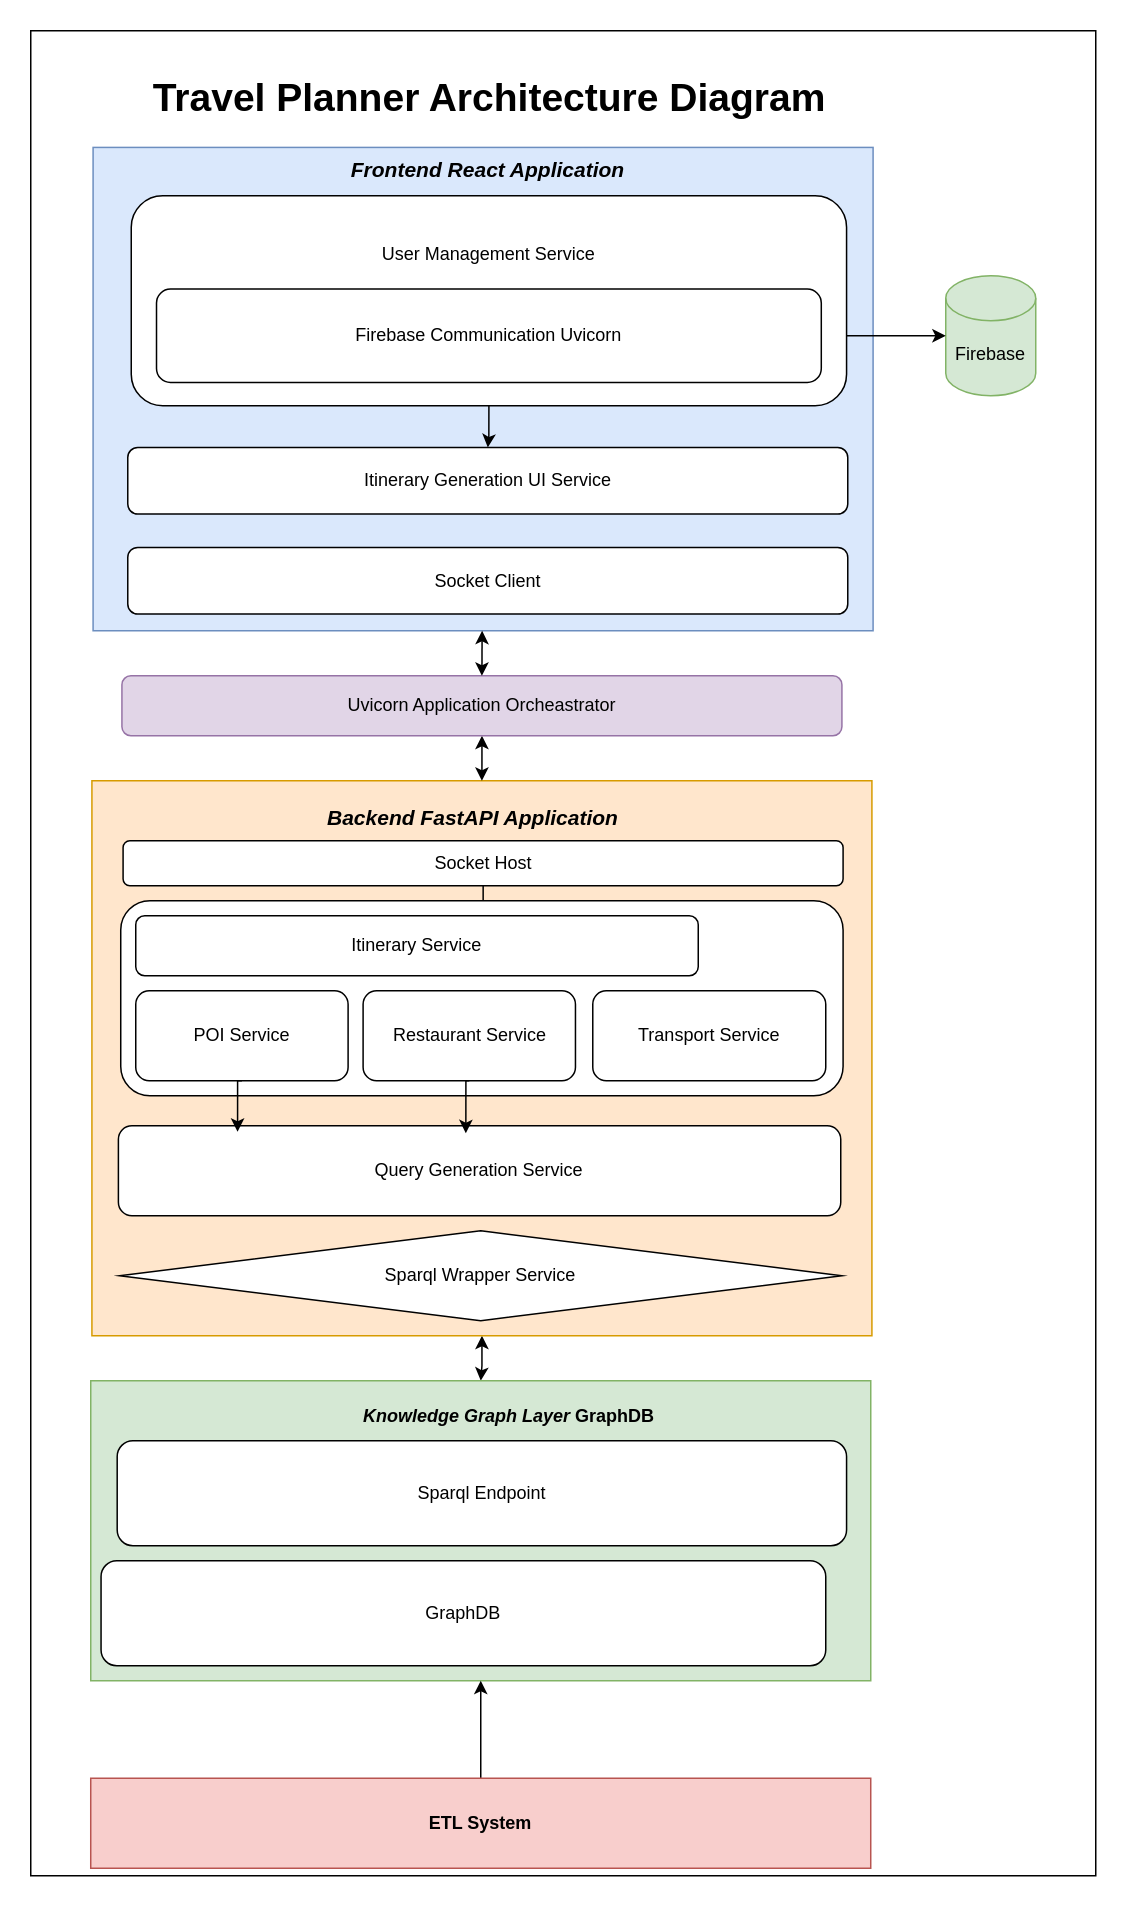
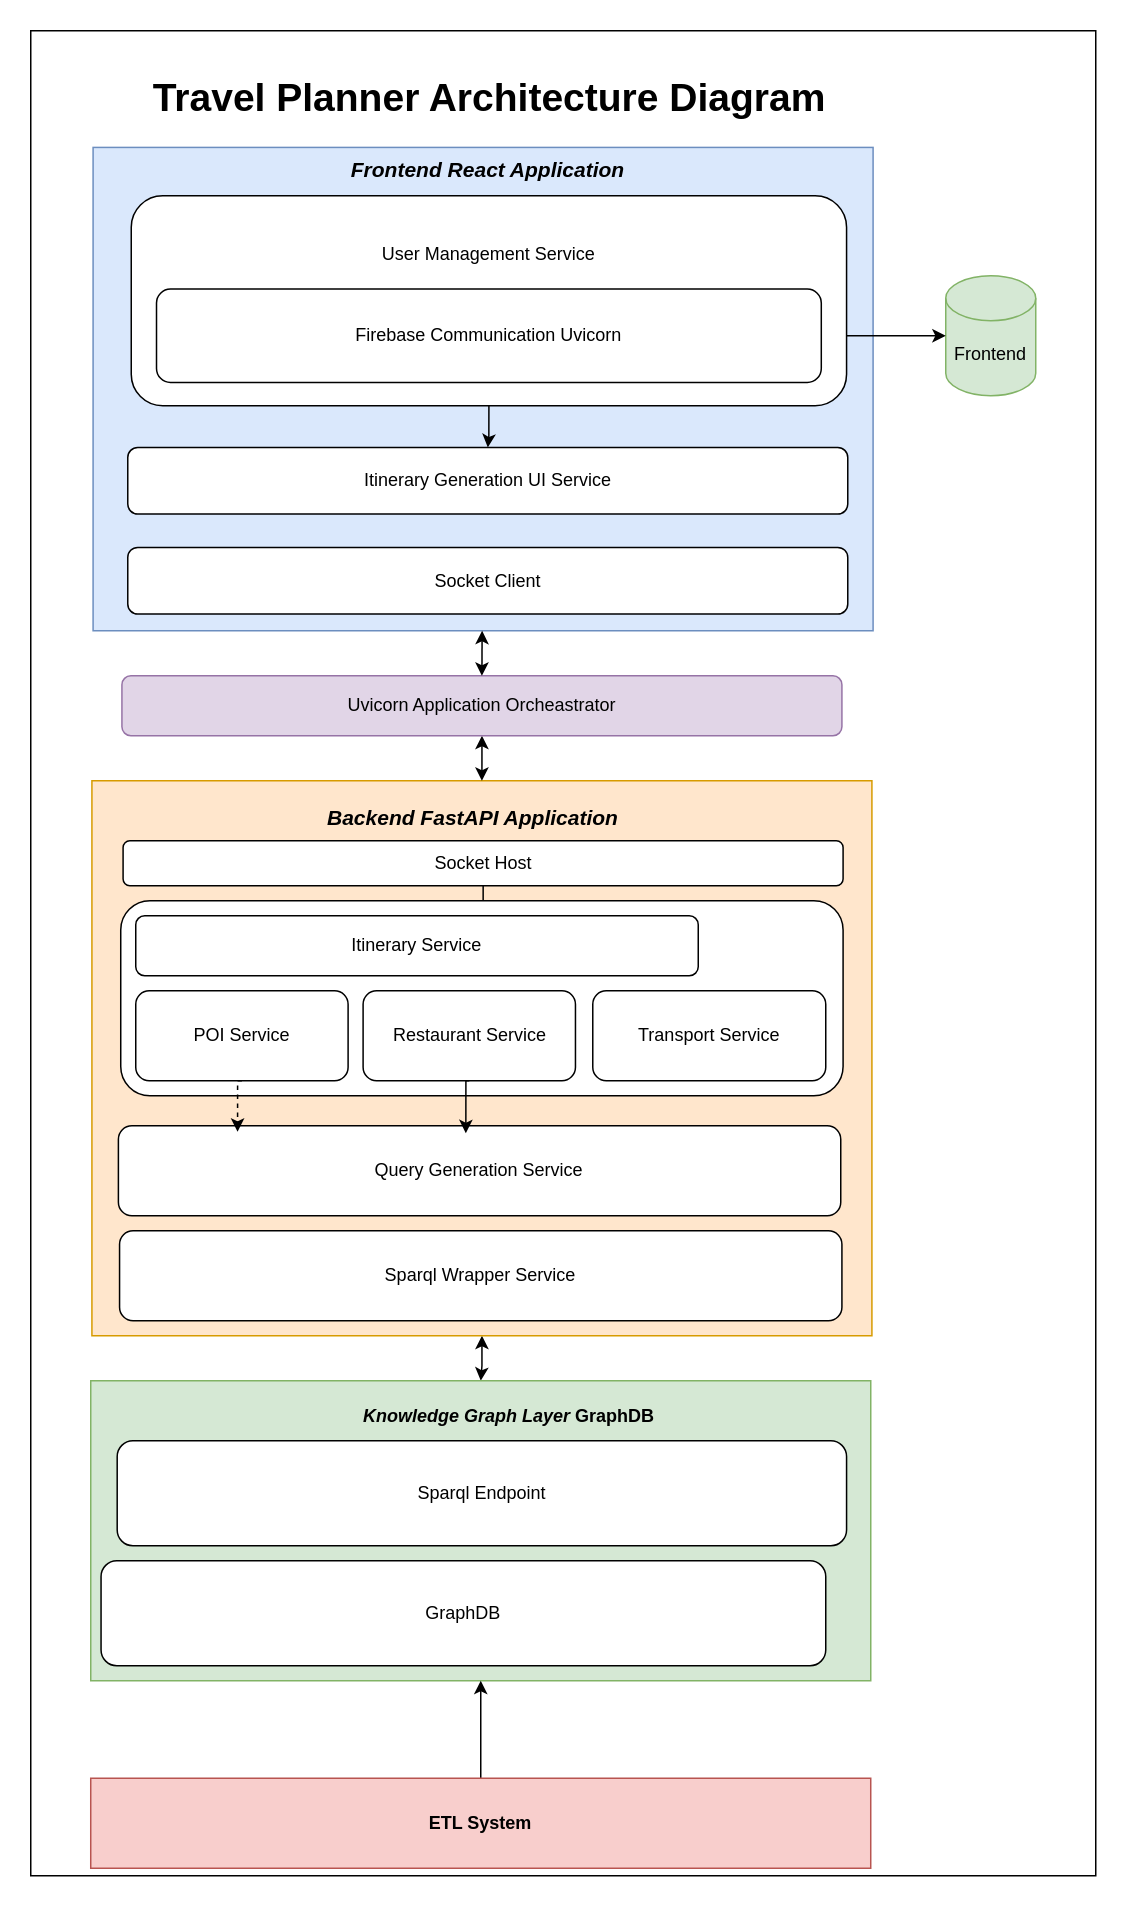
(991, 355) -> (991, 355)
(238, 1101) -> (238, 1101)
(481, 1276) -> (481, 1276)
